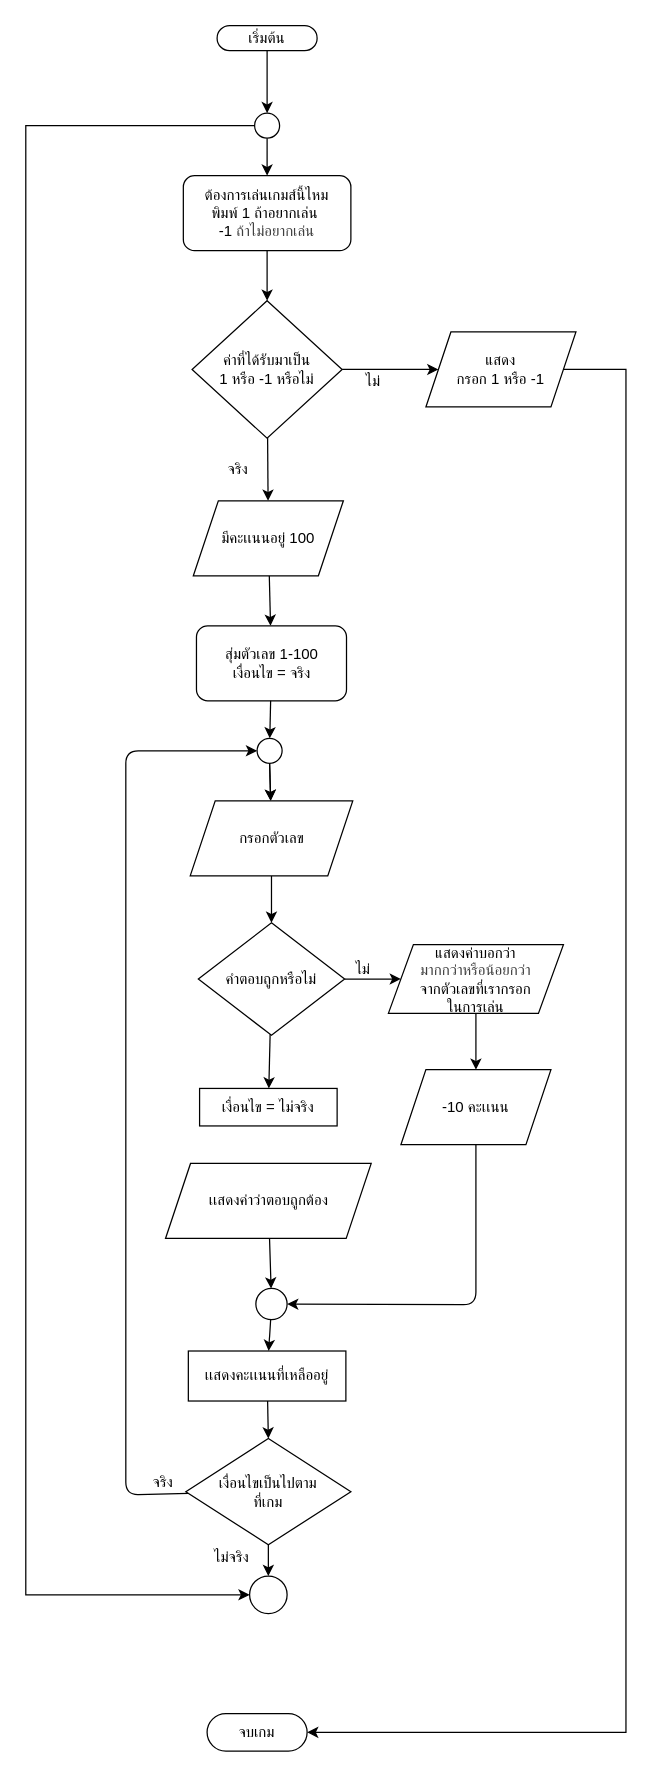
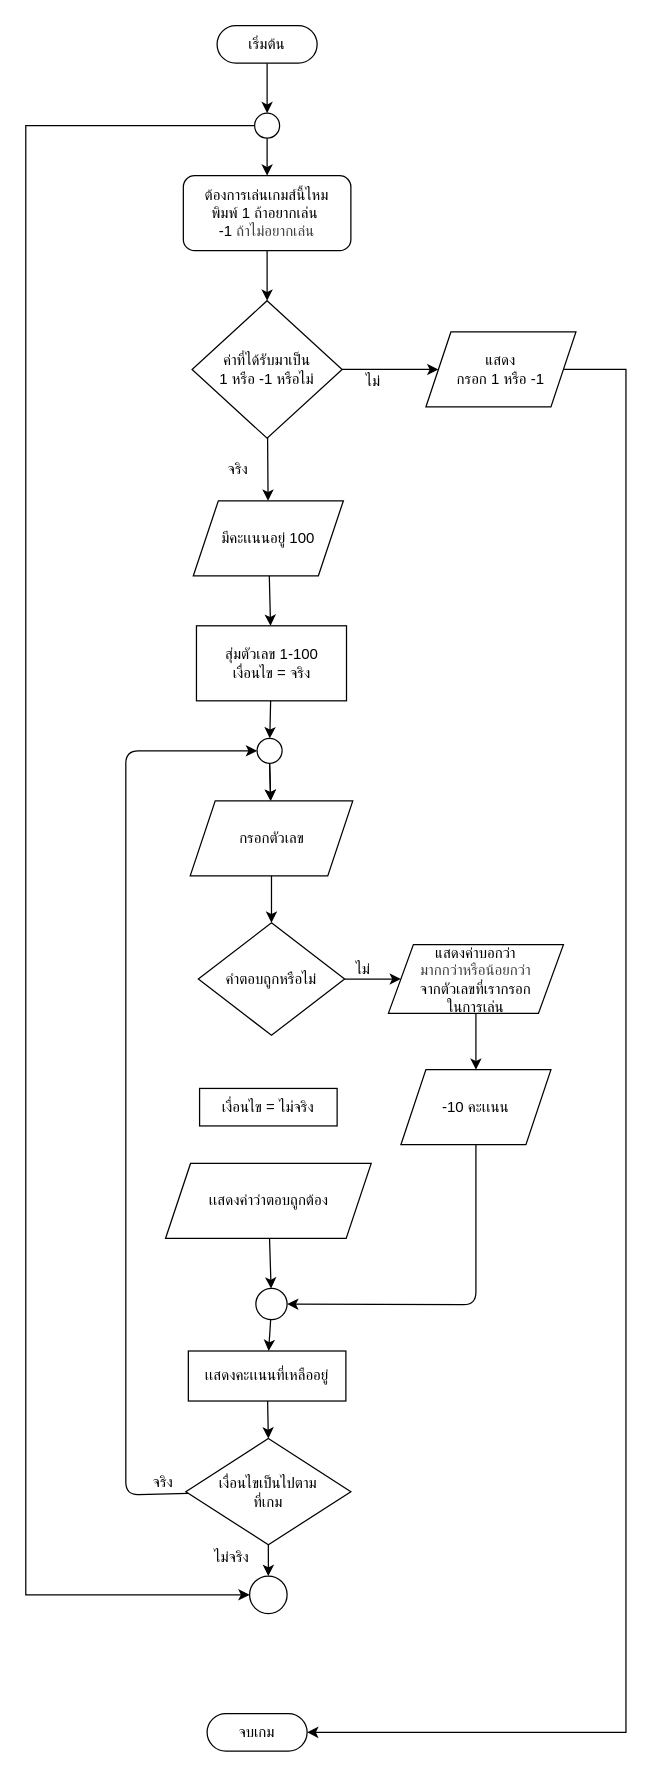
(267, 38) -> (267, 44)
(271, 663) -> (271, 663)
(269, 1057) -> none
